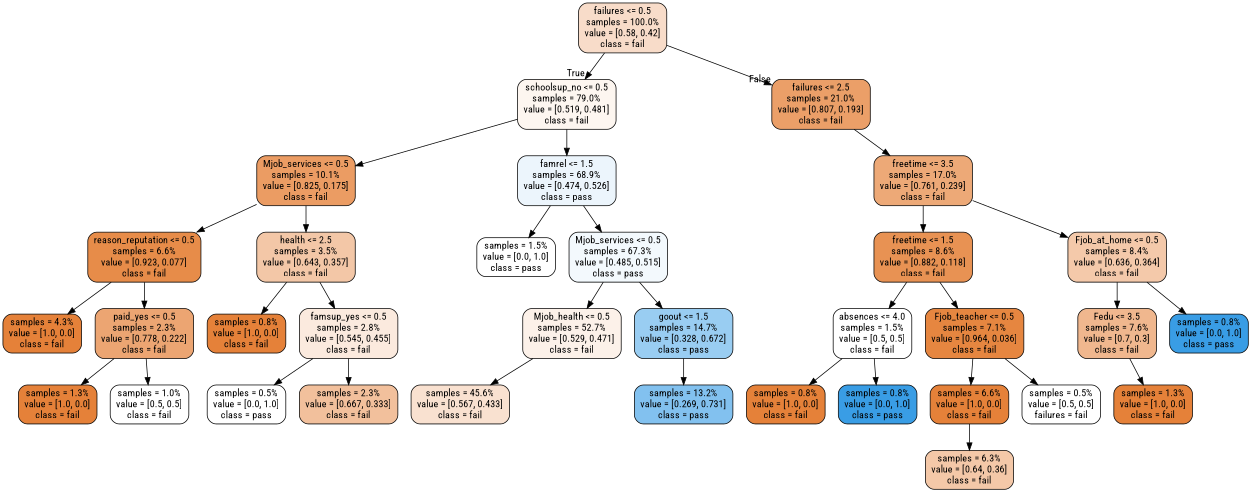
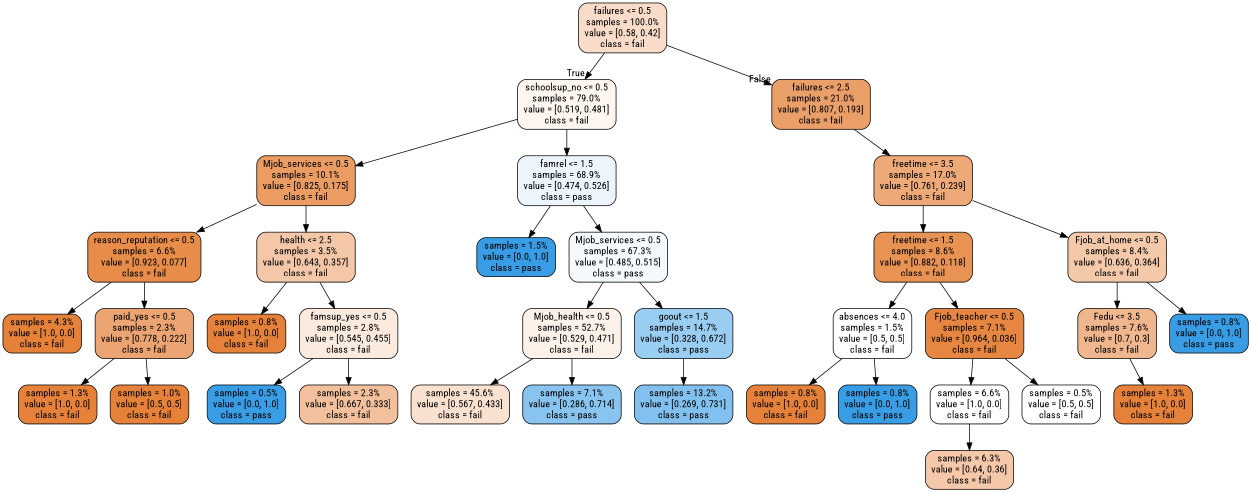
(516, 257) -> (516, 257)
(150, 404) -> (150, 404)
(246, 404) -> (246, 404)
none -> (572, 404)
(969, 404) -> (969, 404)
(1061, 404) -> (1061, 404)
